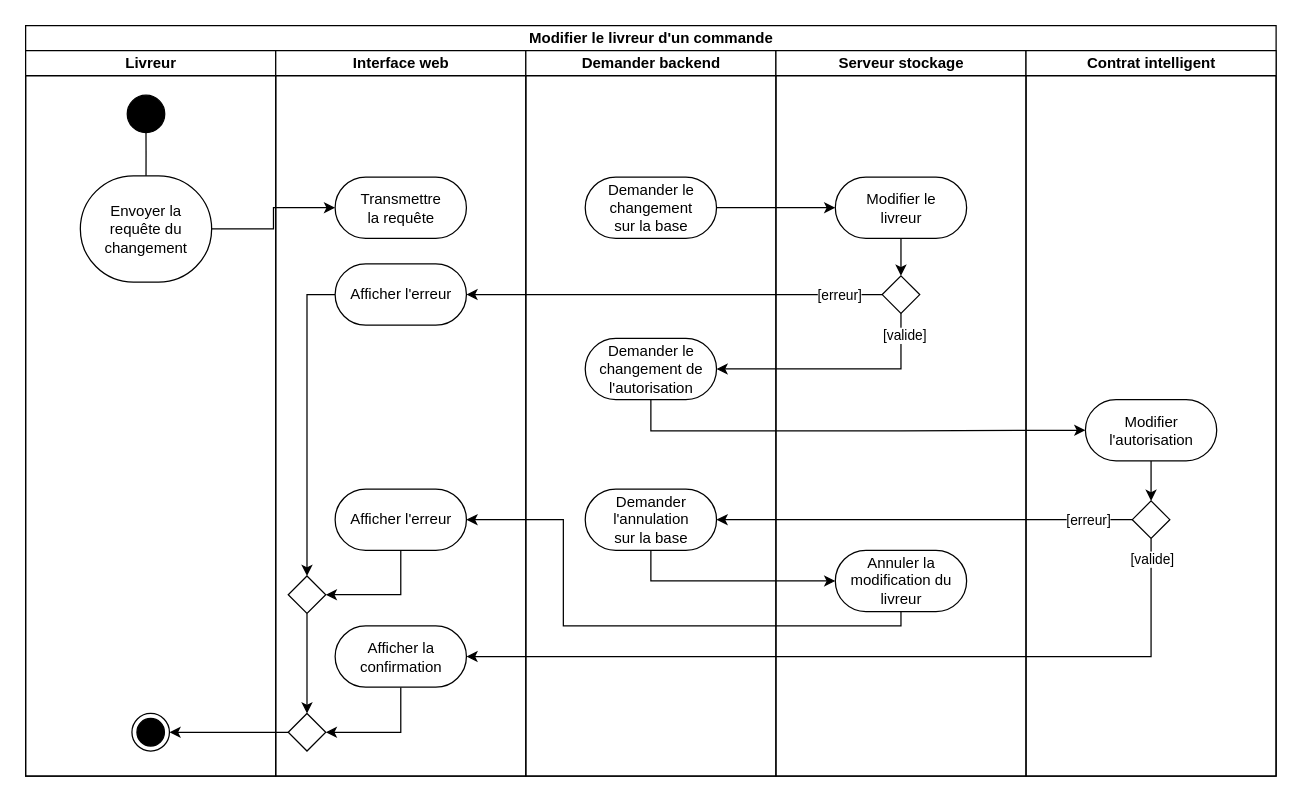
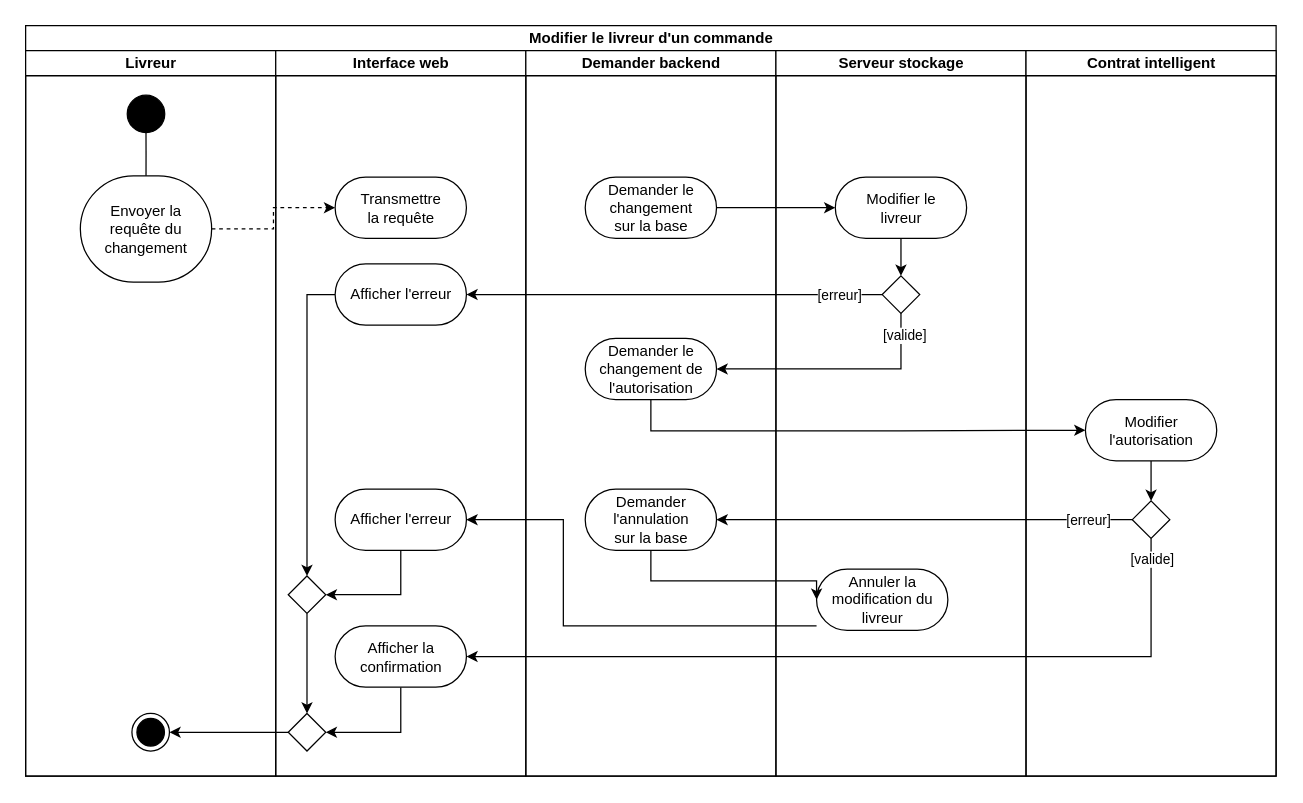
(242, 229) -> (242, 229)
(901, 581) -> (882, 599)
